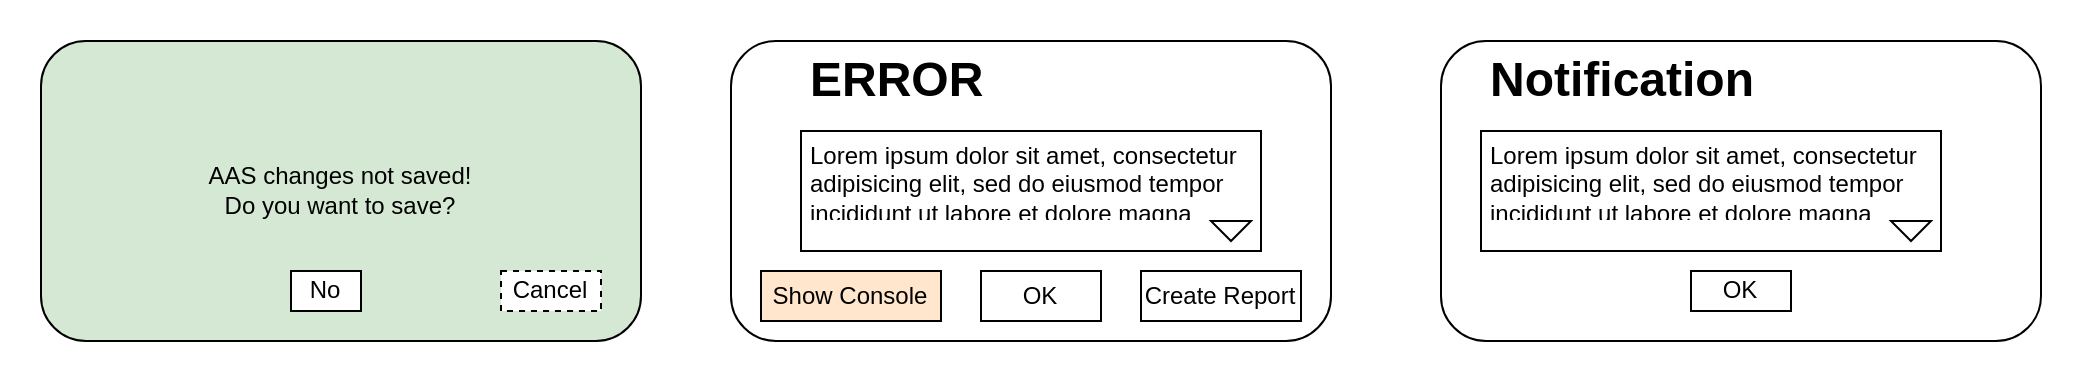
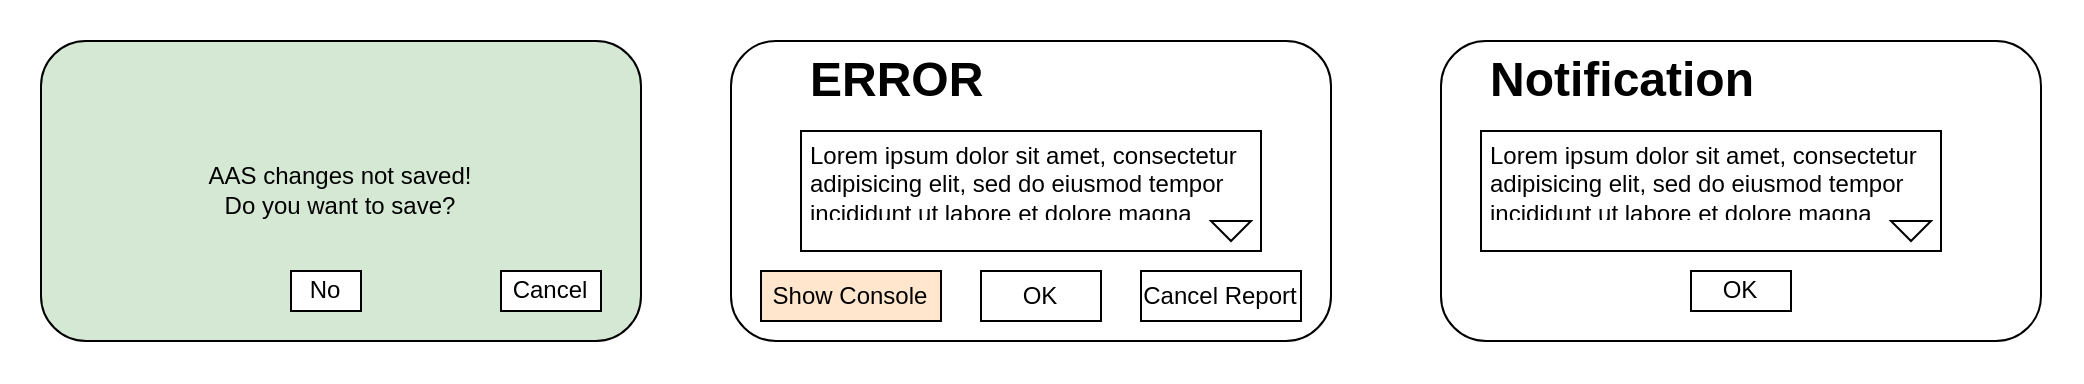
(551, 291) -> (551, 291)
(1221, 297) -> (1221, 297)
